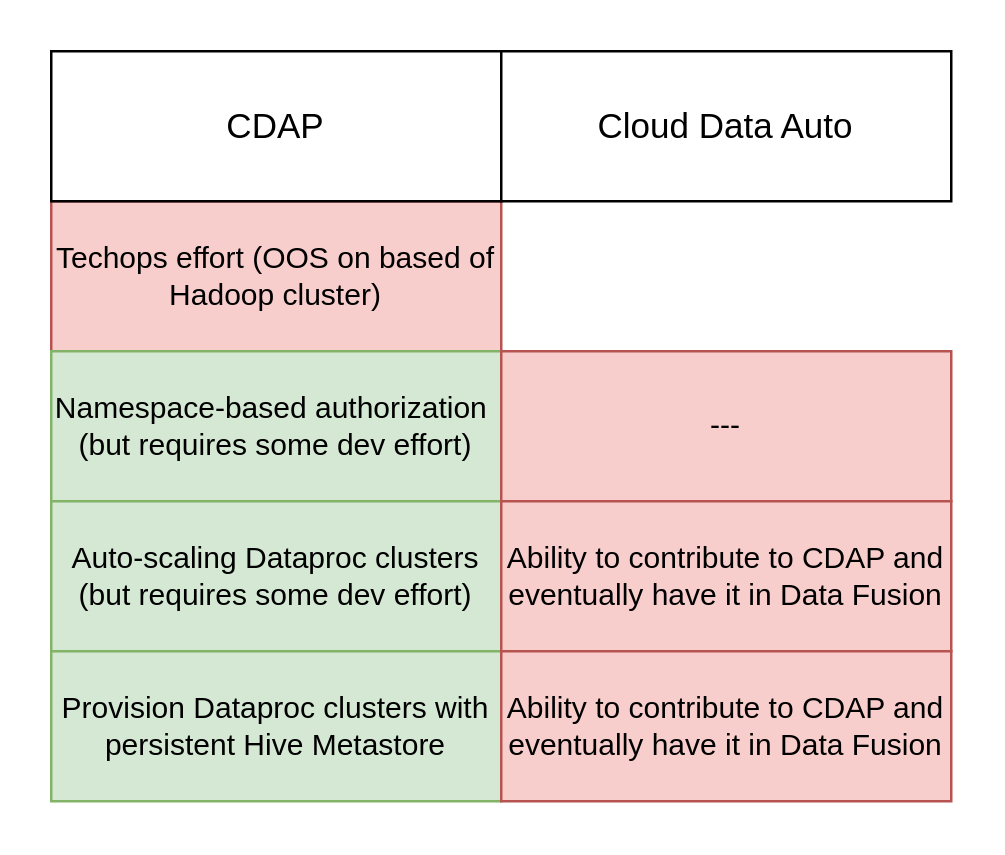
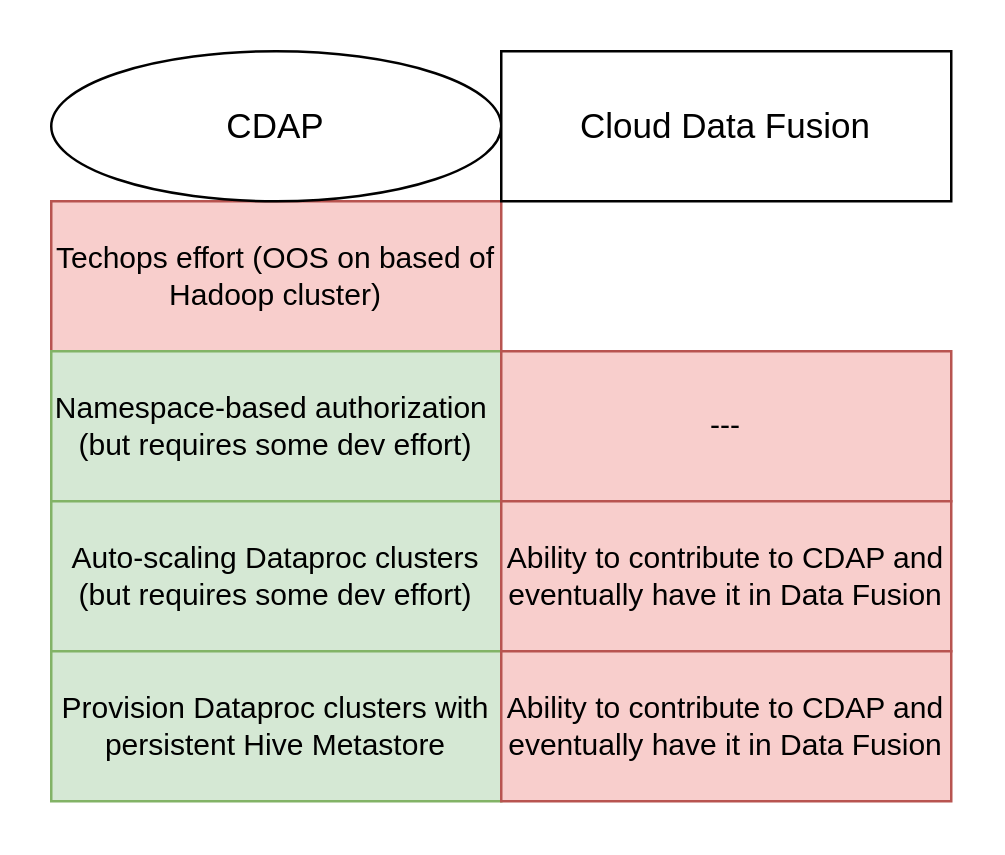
(276, 126) -> (276, 126)
(726, 126) -> (726, 126)
